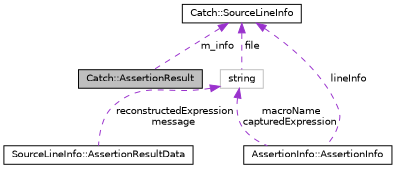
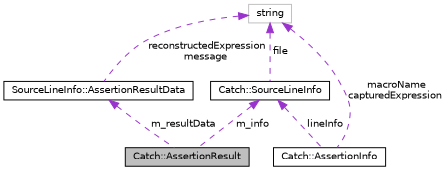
(242, 51) -> (270, 57)
none -> (145, 127)
(318, 155) -> (330, 157)
